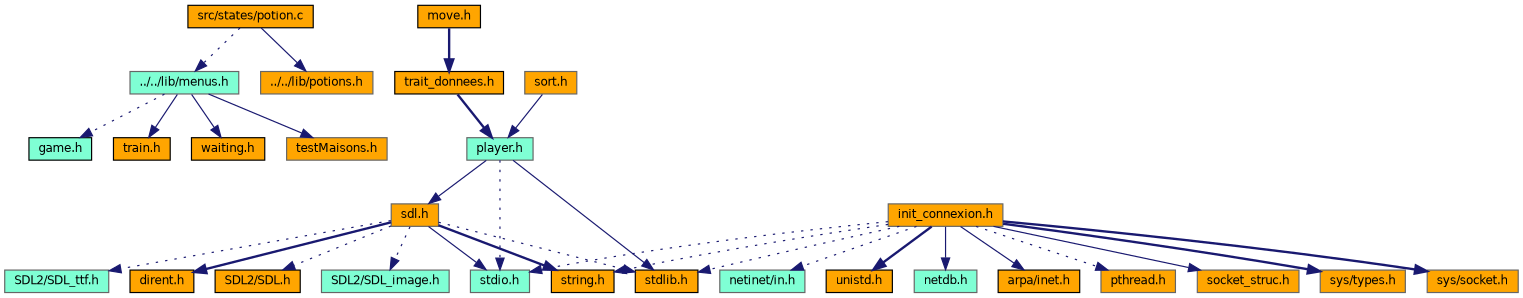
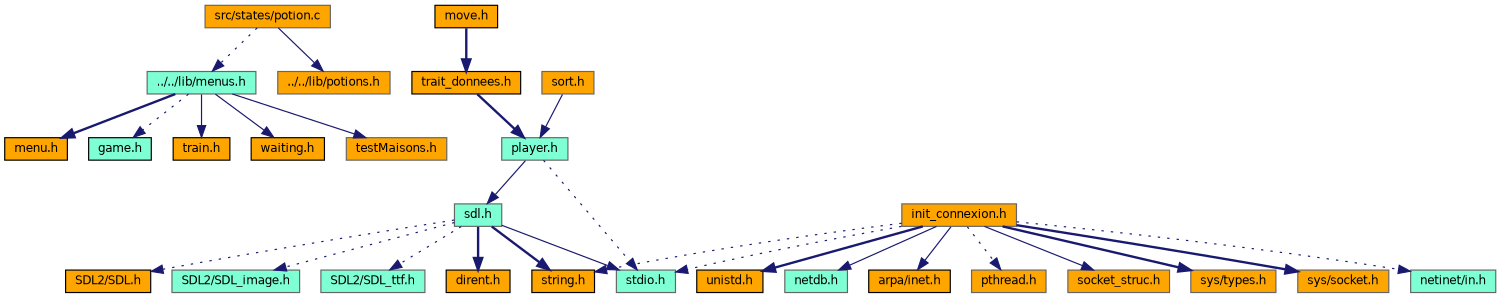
(251, 17) -> (268, 17)
none -> (36, 149)
(415, 215) -> (478, 215)
(667, 281) -> none
